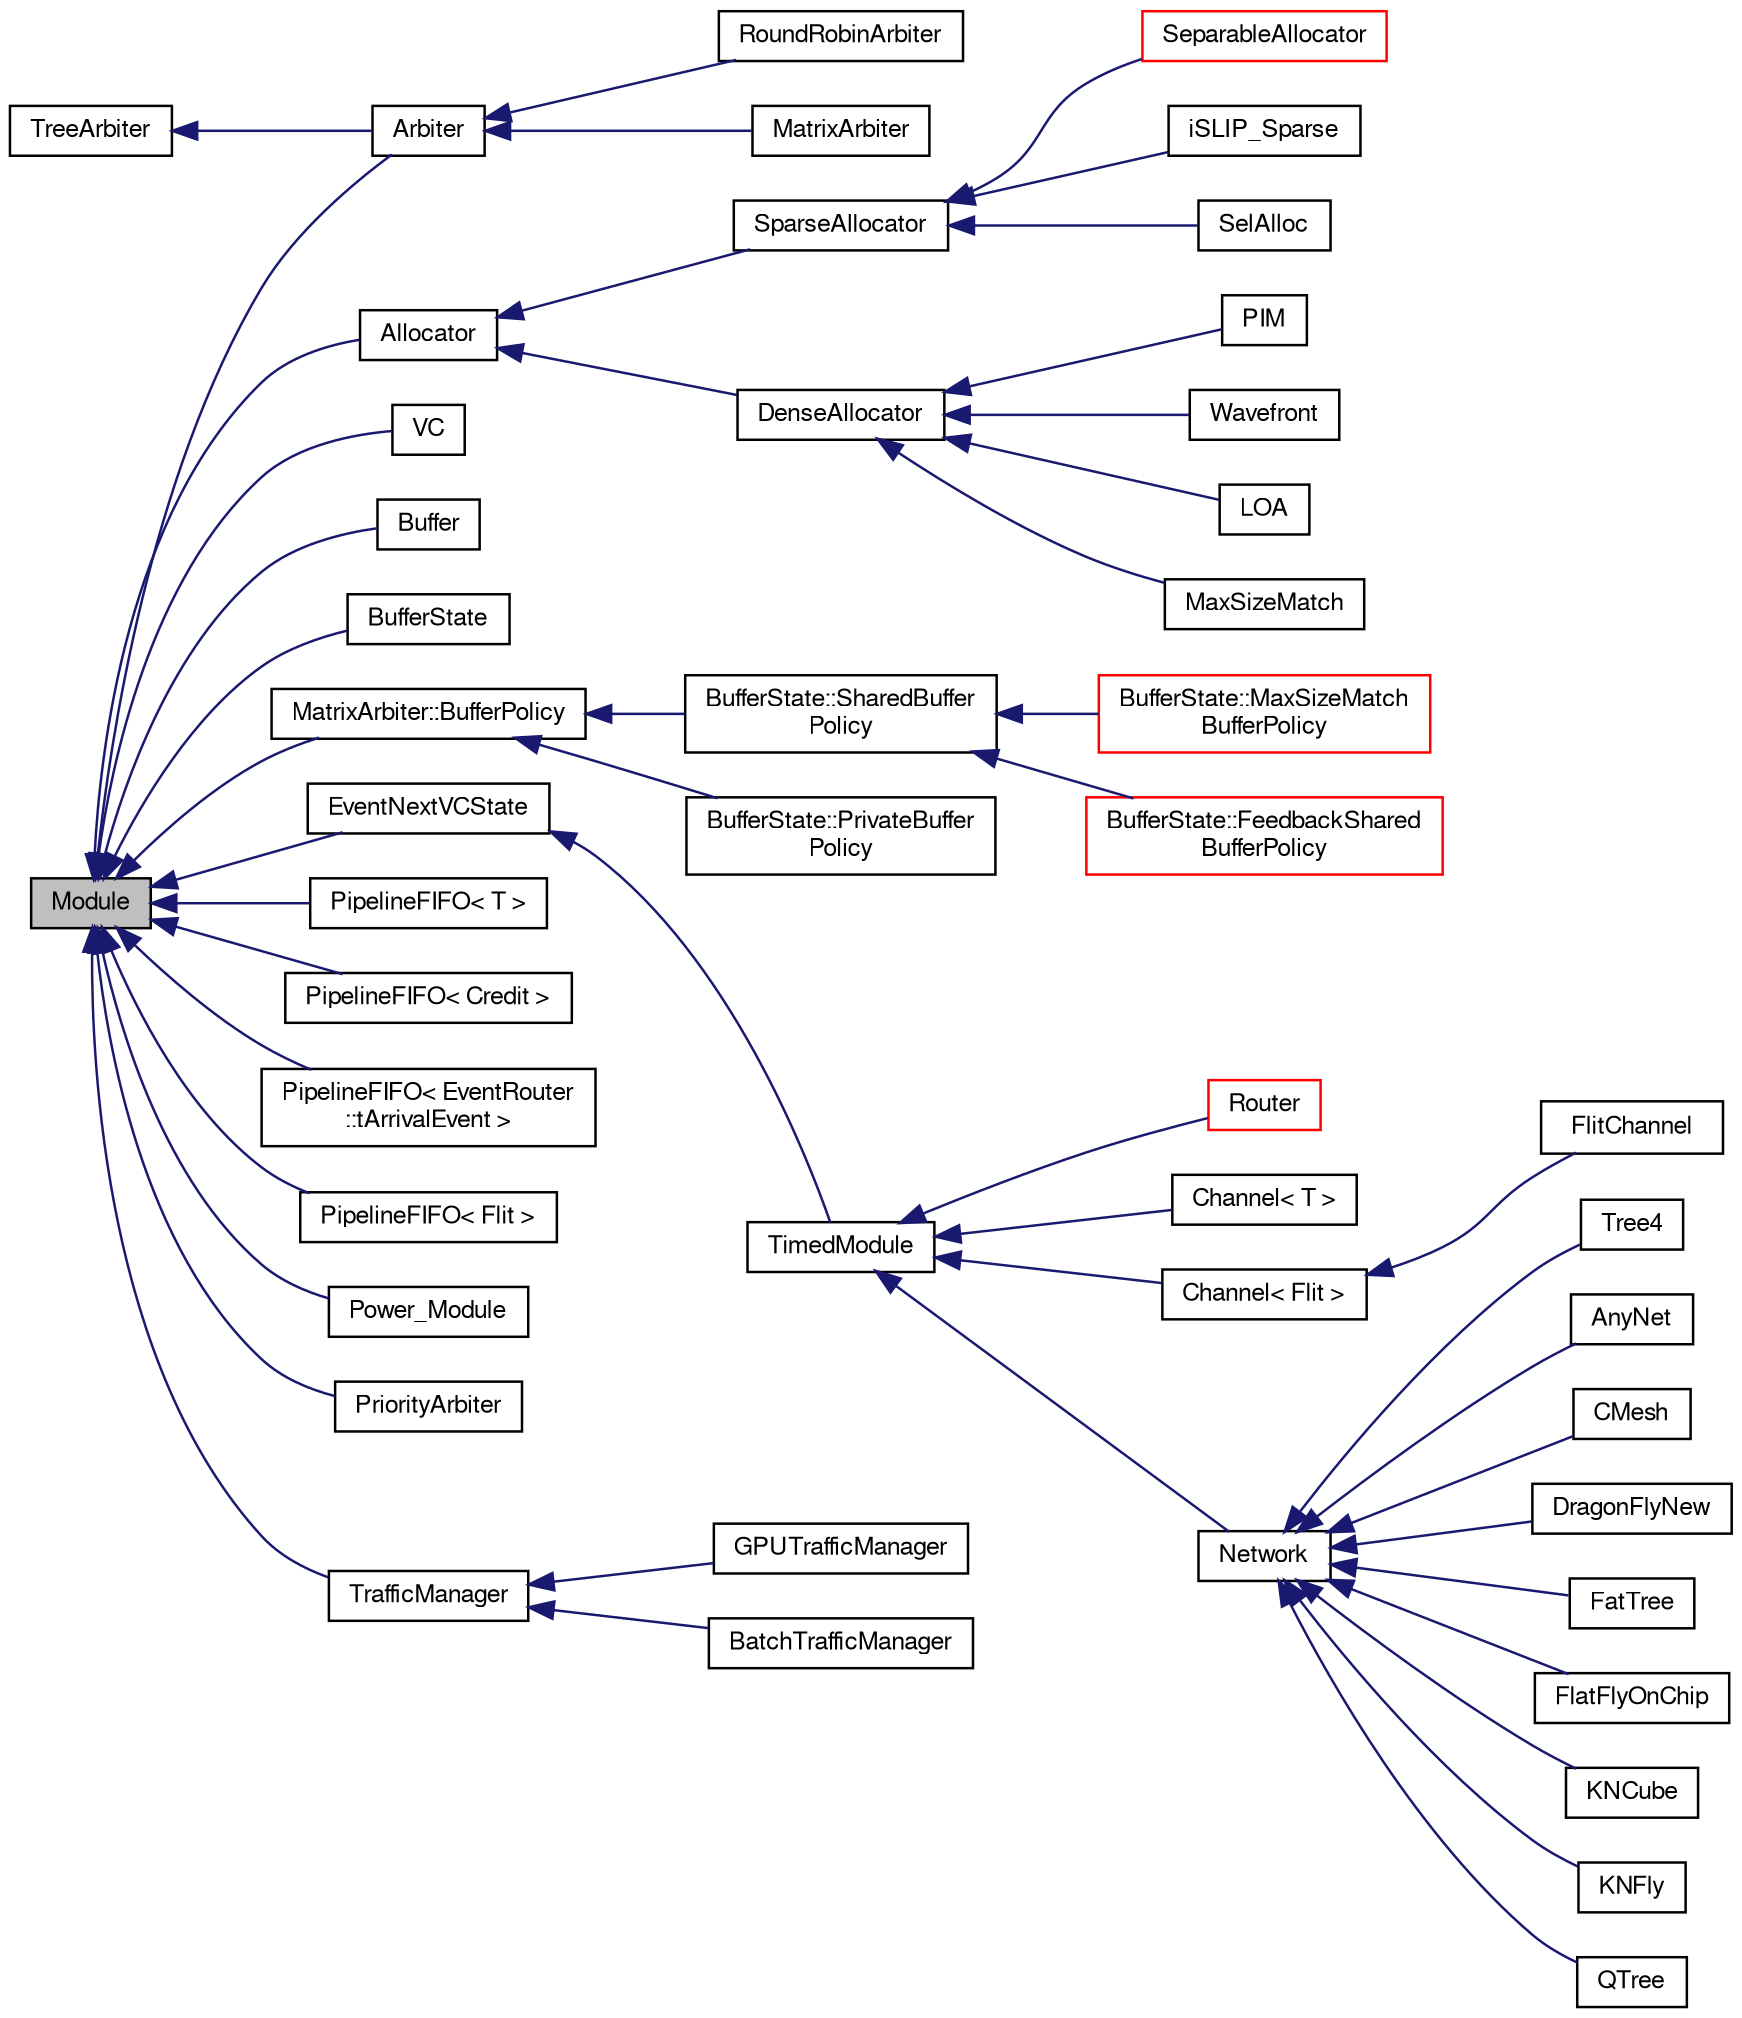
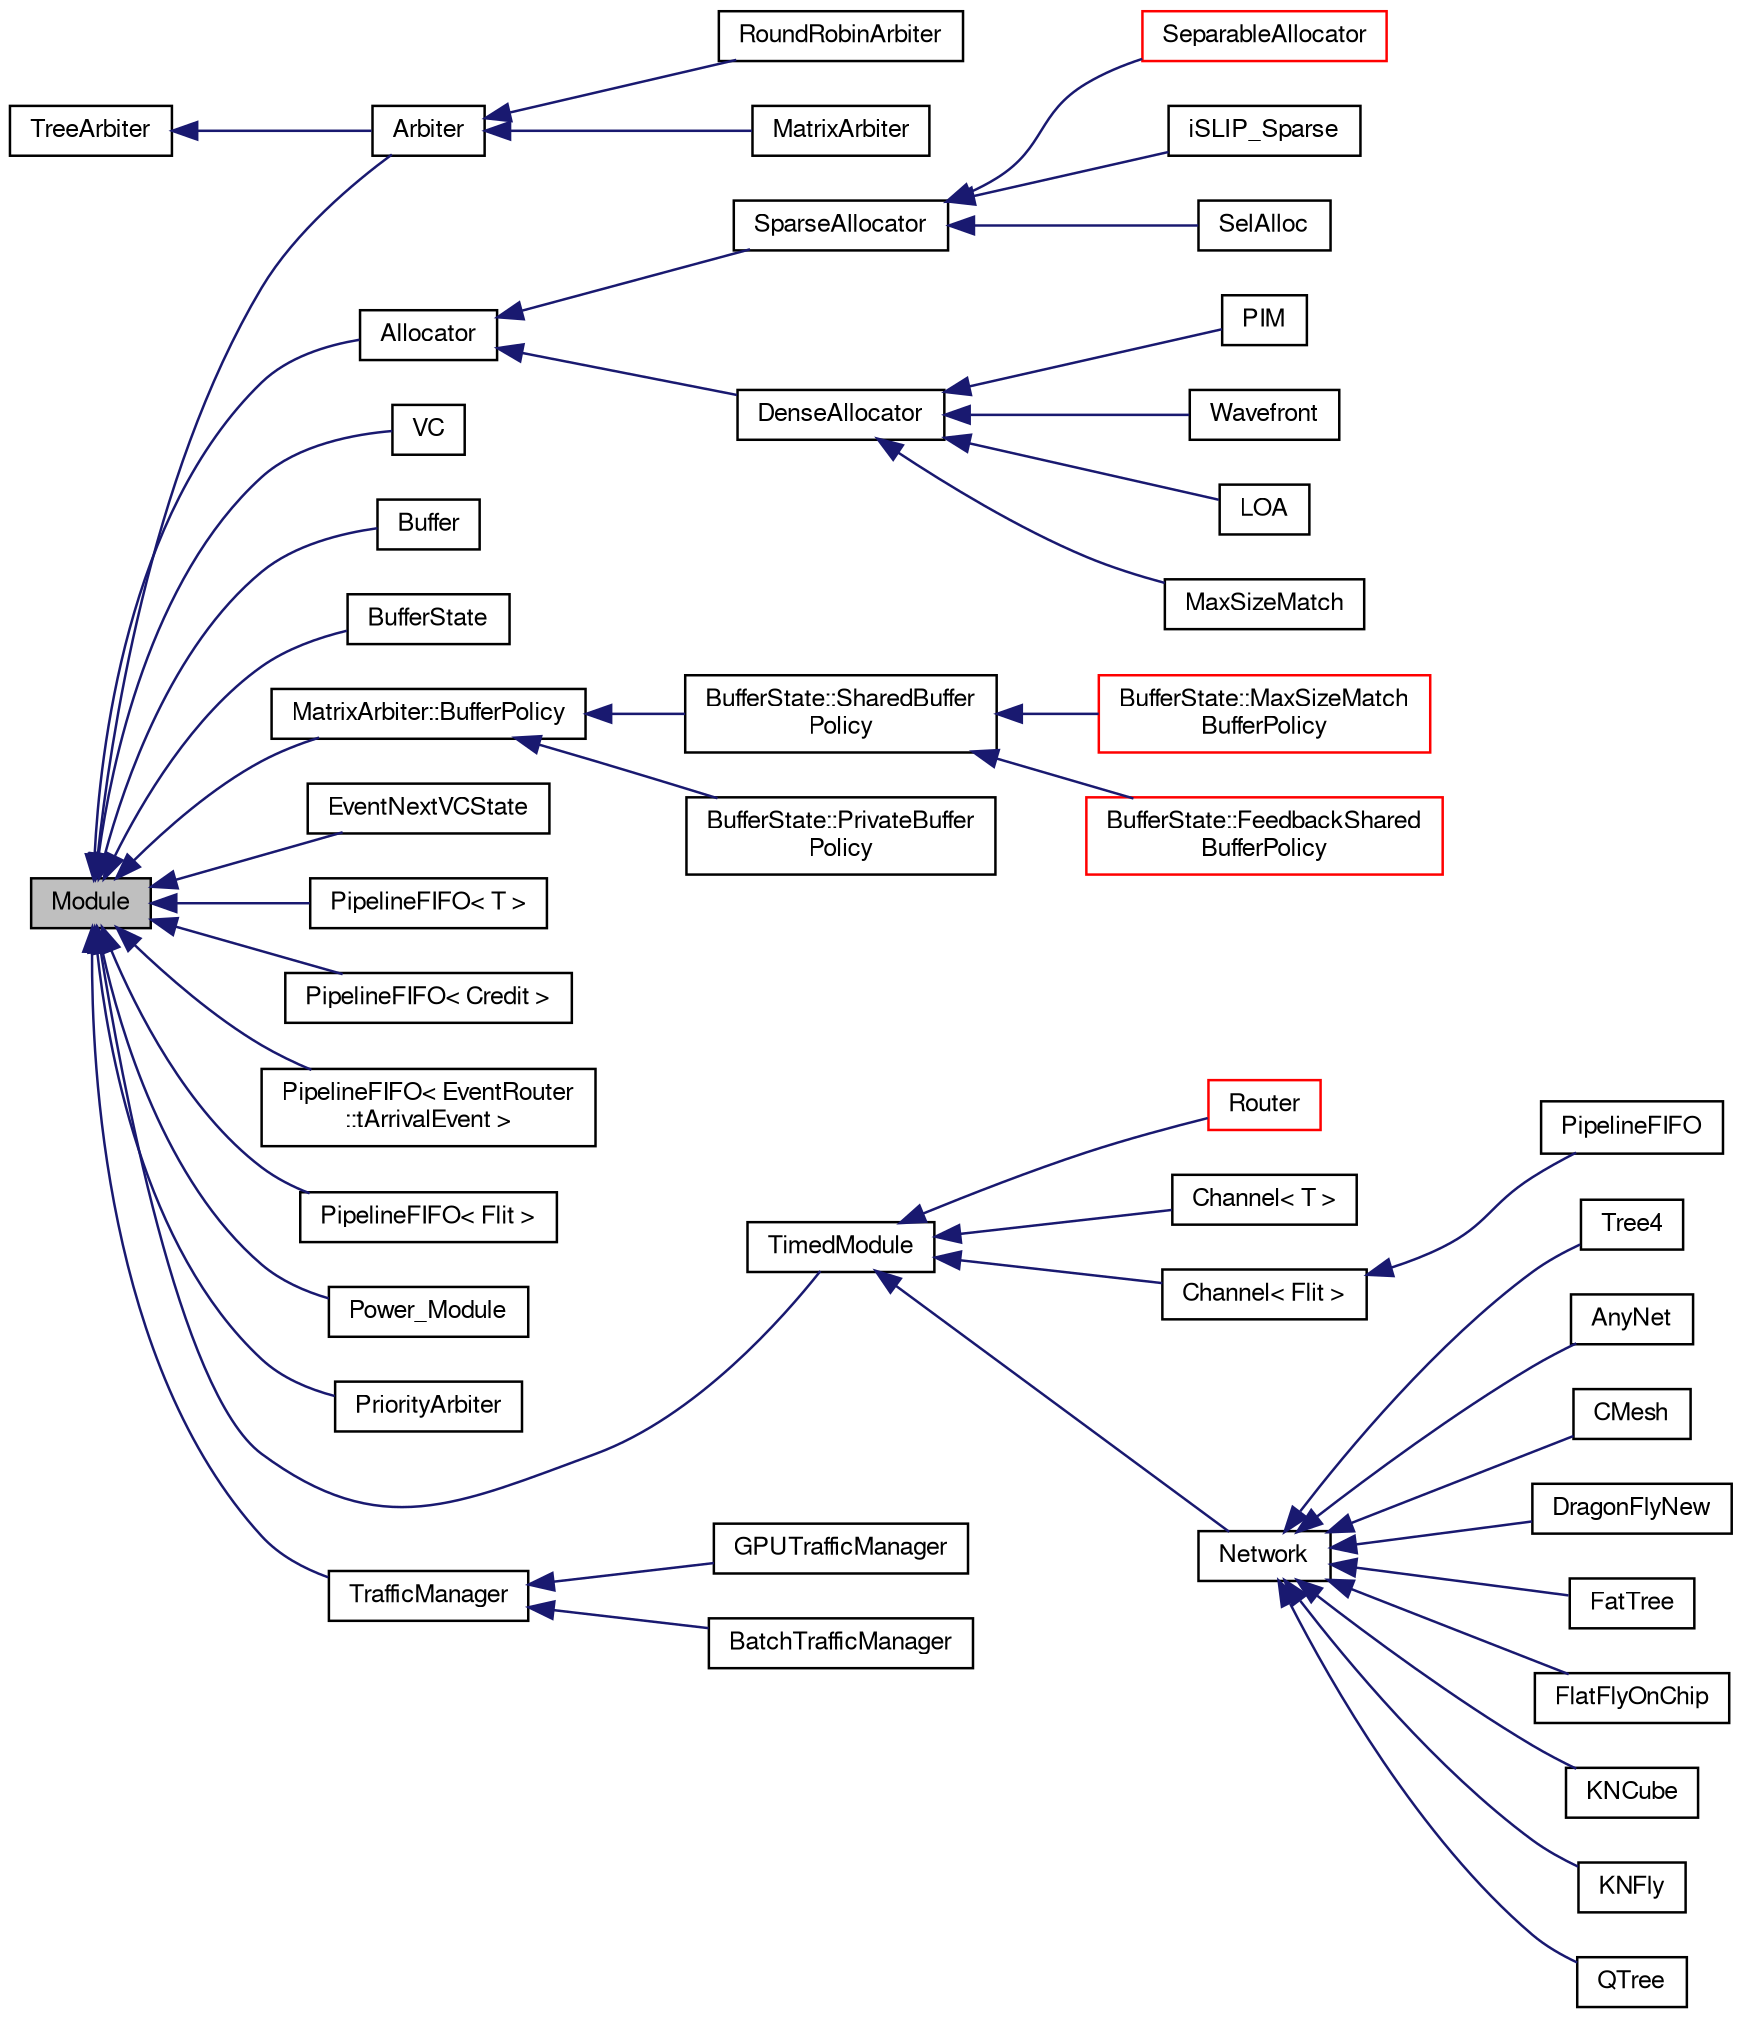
(730, 1012) -> (310, 1484)
(1632, 1127) -> (1632, 1127)
